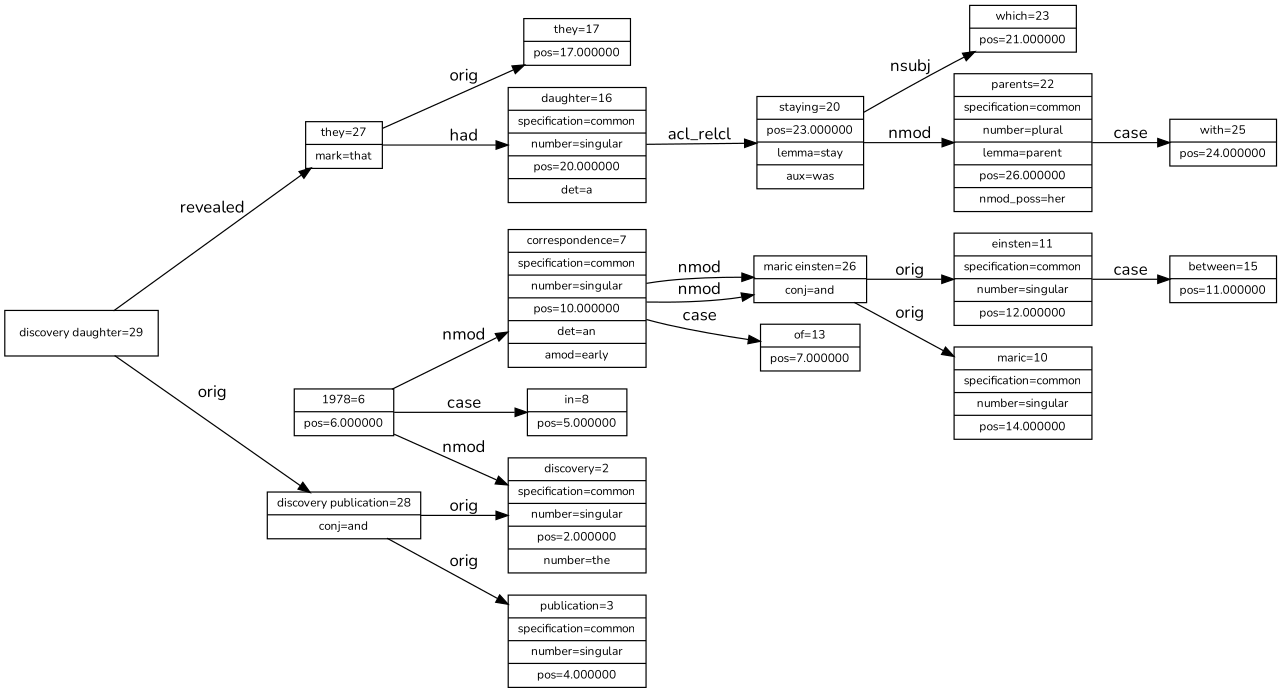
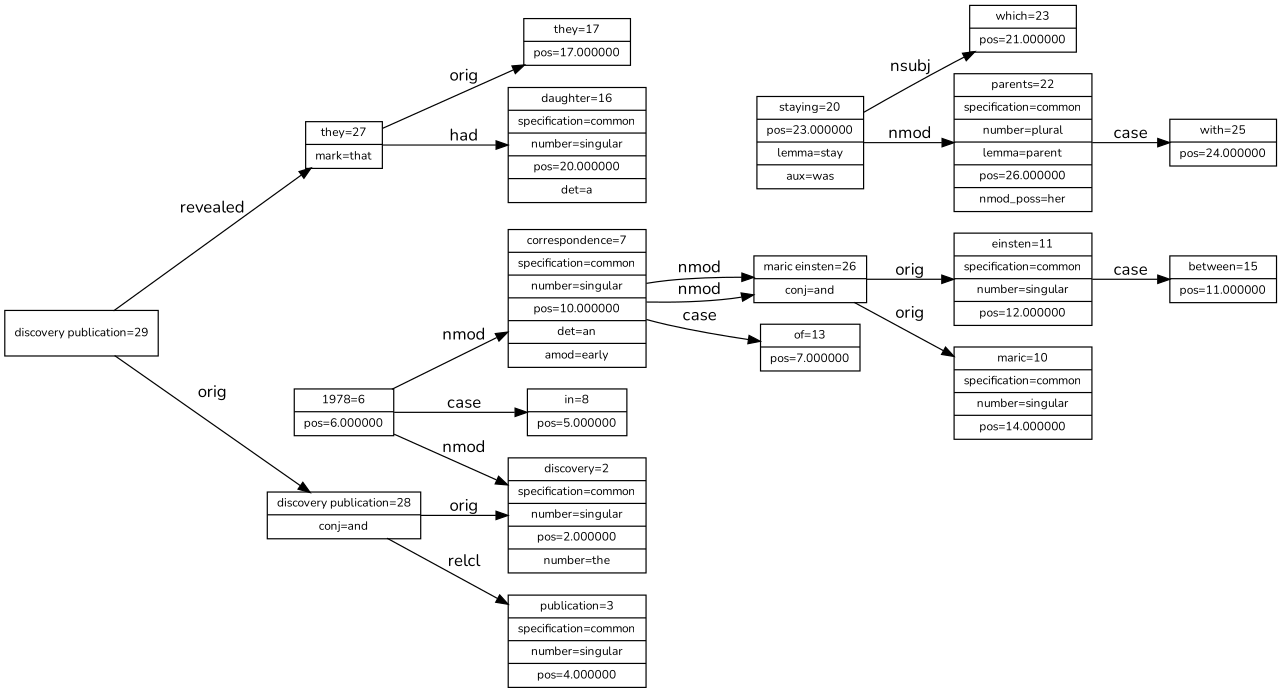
(695, 144) -> none
(82, 333) -> (82, 333)
(464, 562) -> (464, 562)
